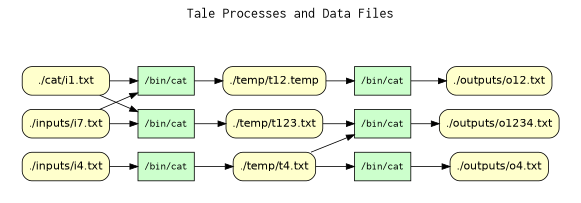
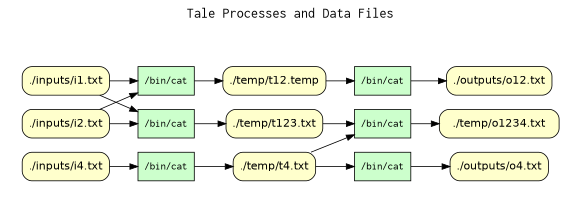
(66, 81) -> (66, 81)
(66, 124) -> (66, 124)
(499, 124) -> (499, 124)
